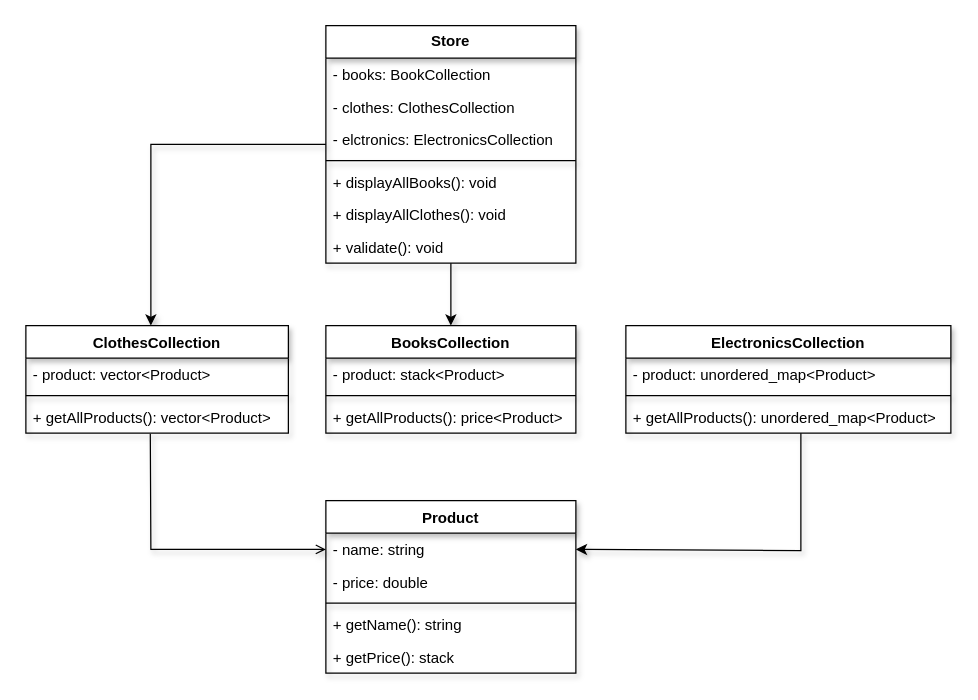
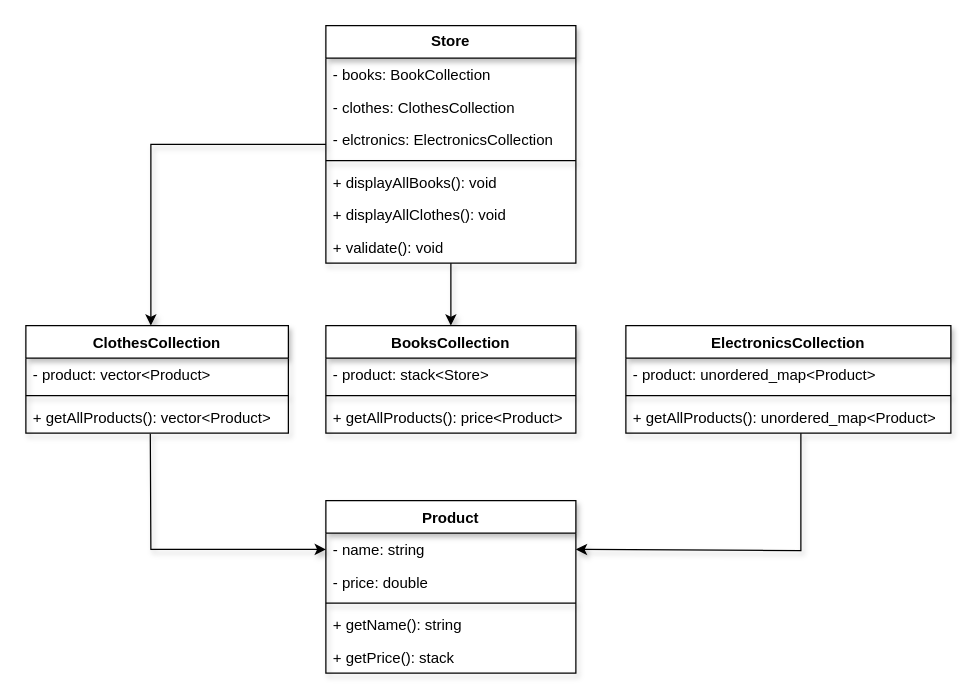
(432, 376) -> (424, 376)
(318, 549) -> (316, 549)
